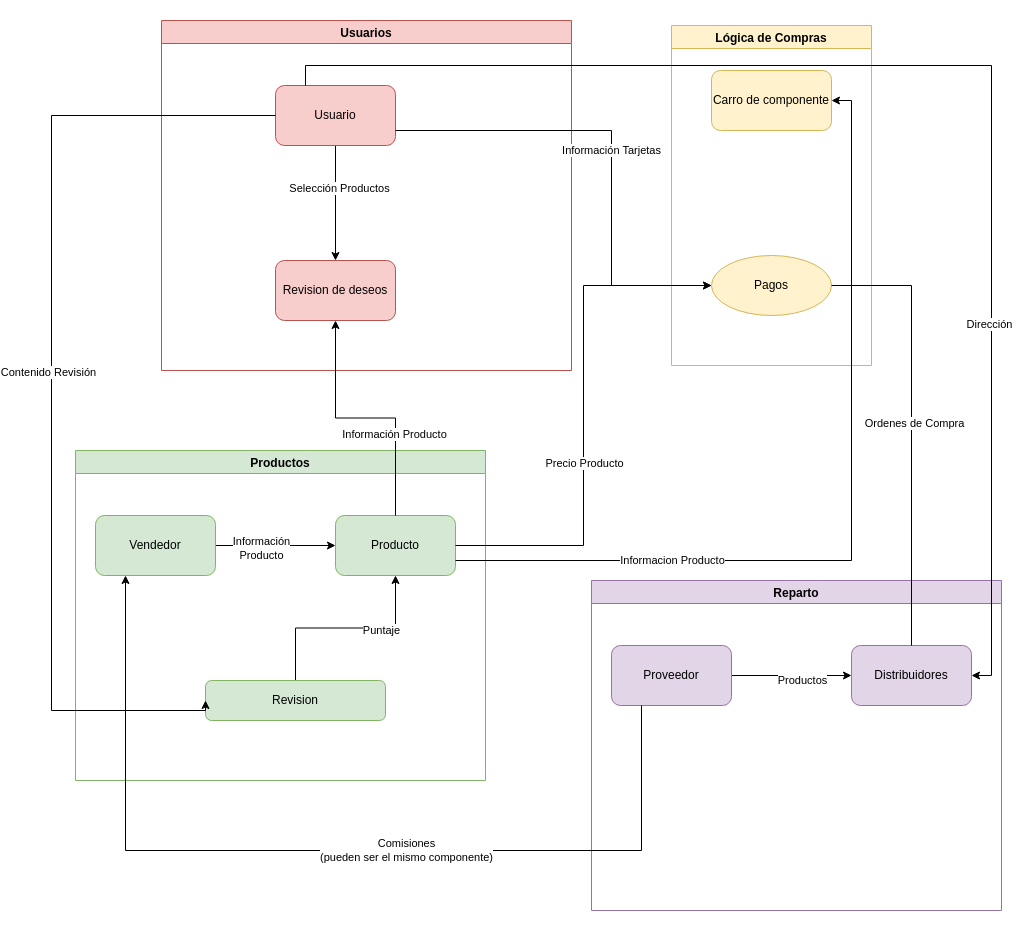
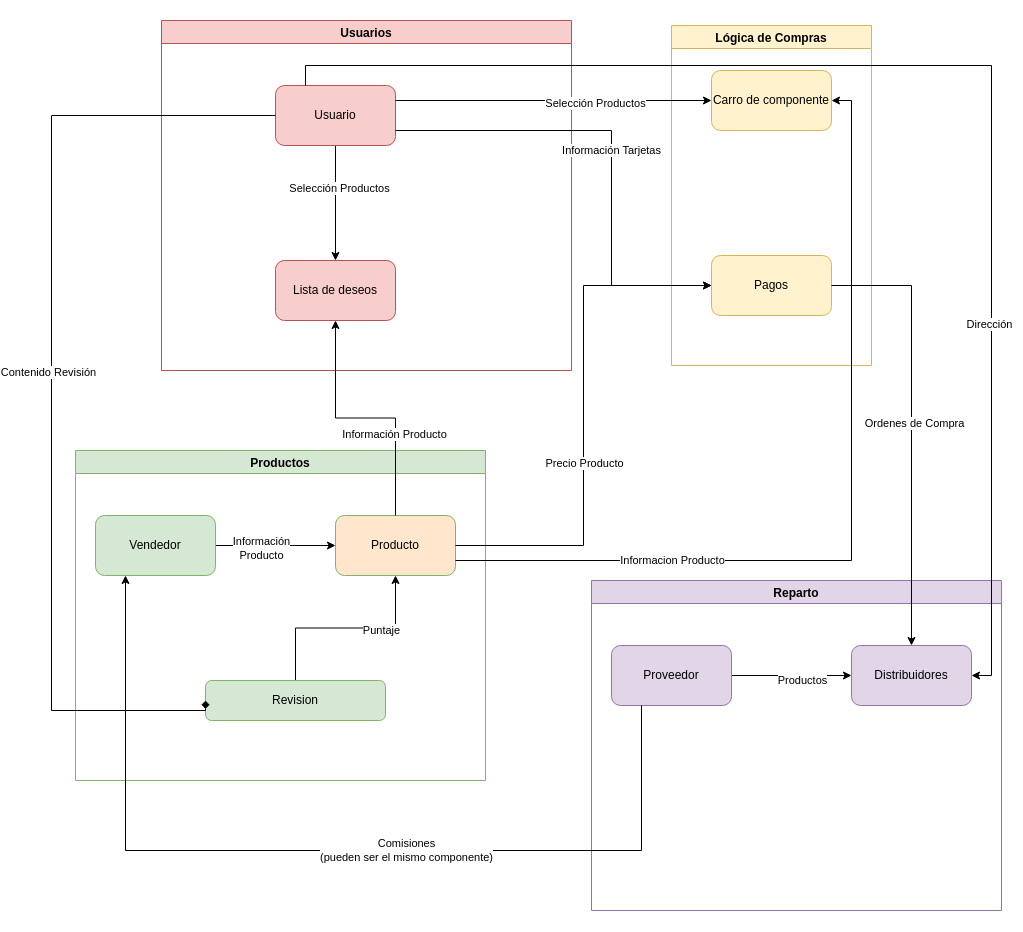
none -> (550, 101)
(772, 286) -> (772, 286)
(336, 291) -> (336, 291)
(396, 546) -> (396, 546)
(912, 640) -> (912, 637)
(204, 711) -> (204, 711)
